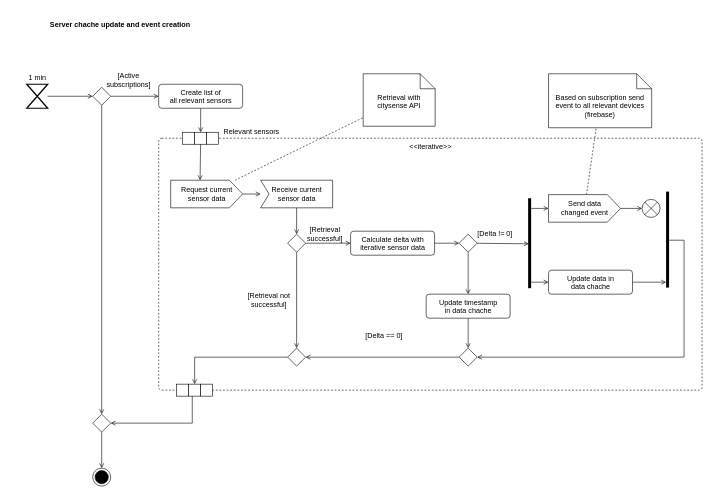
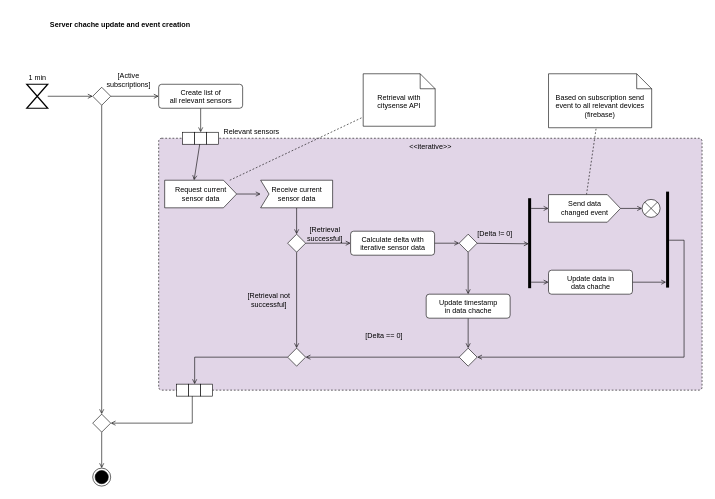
(207, 194) -> (201, 194)
(431, 264) -> (431, 264)
